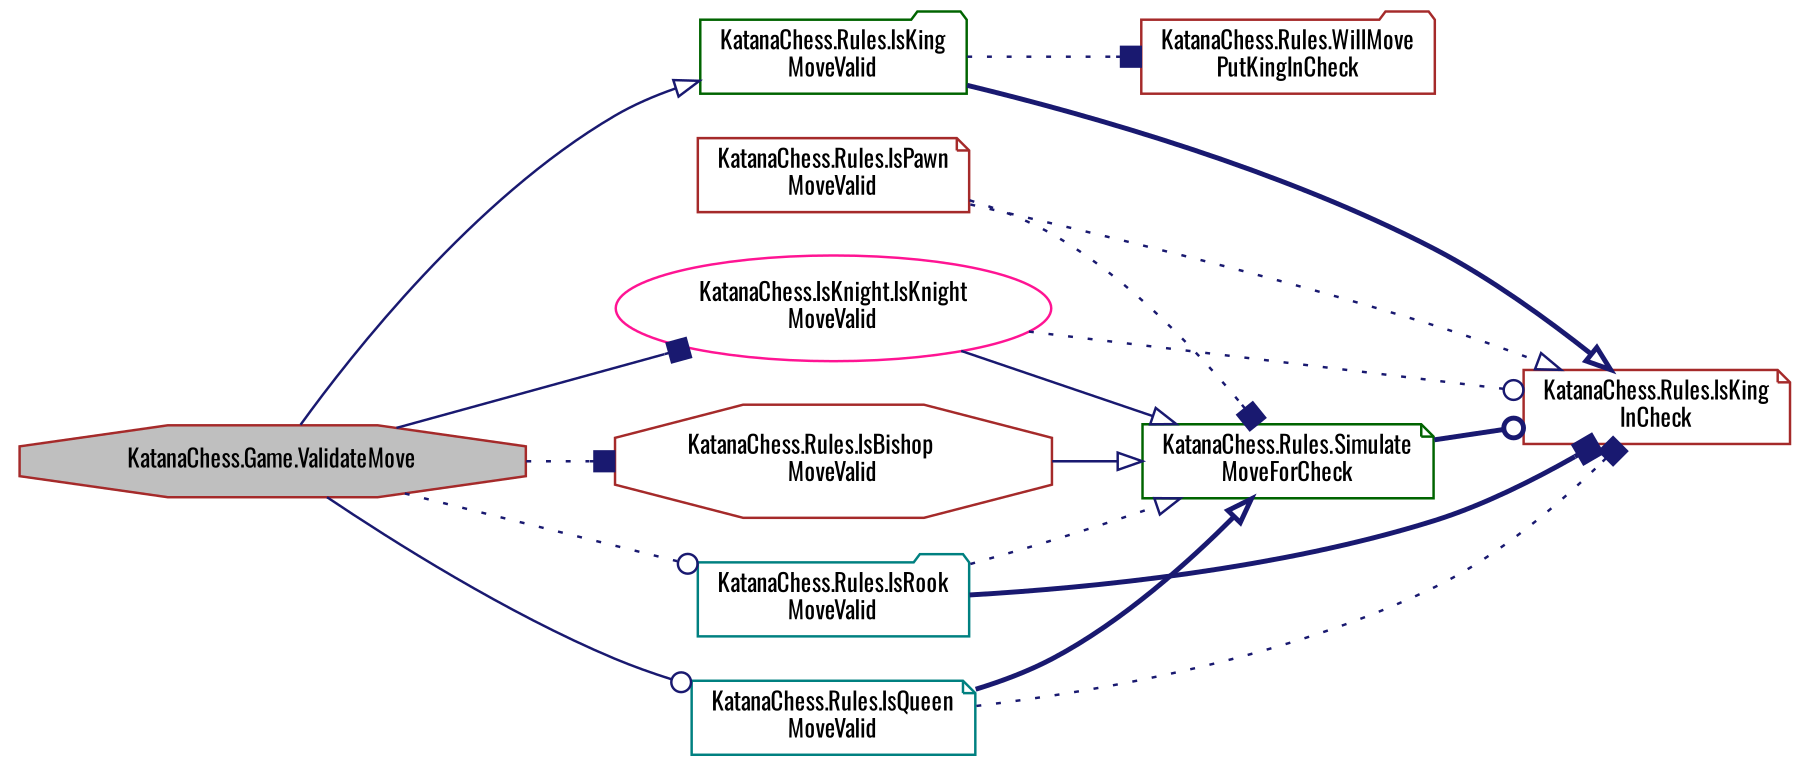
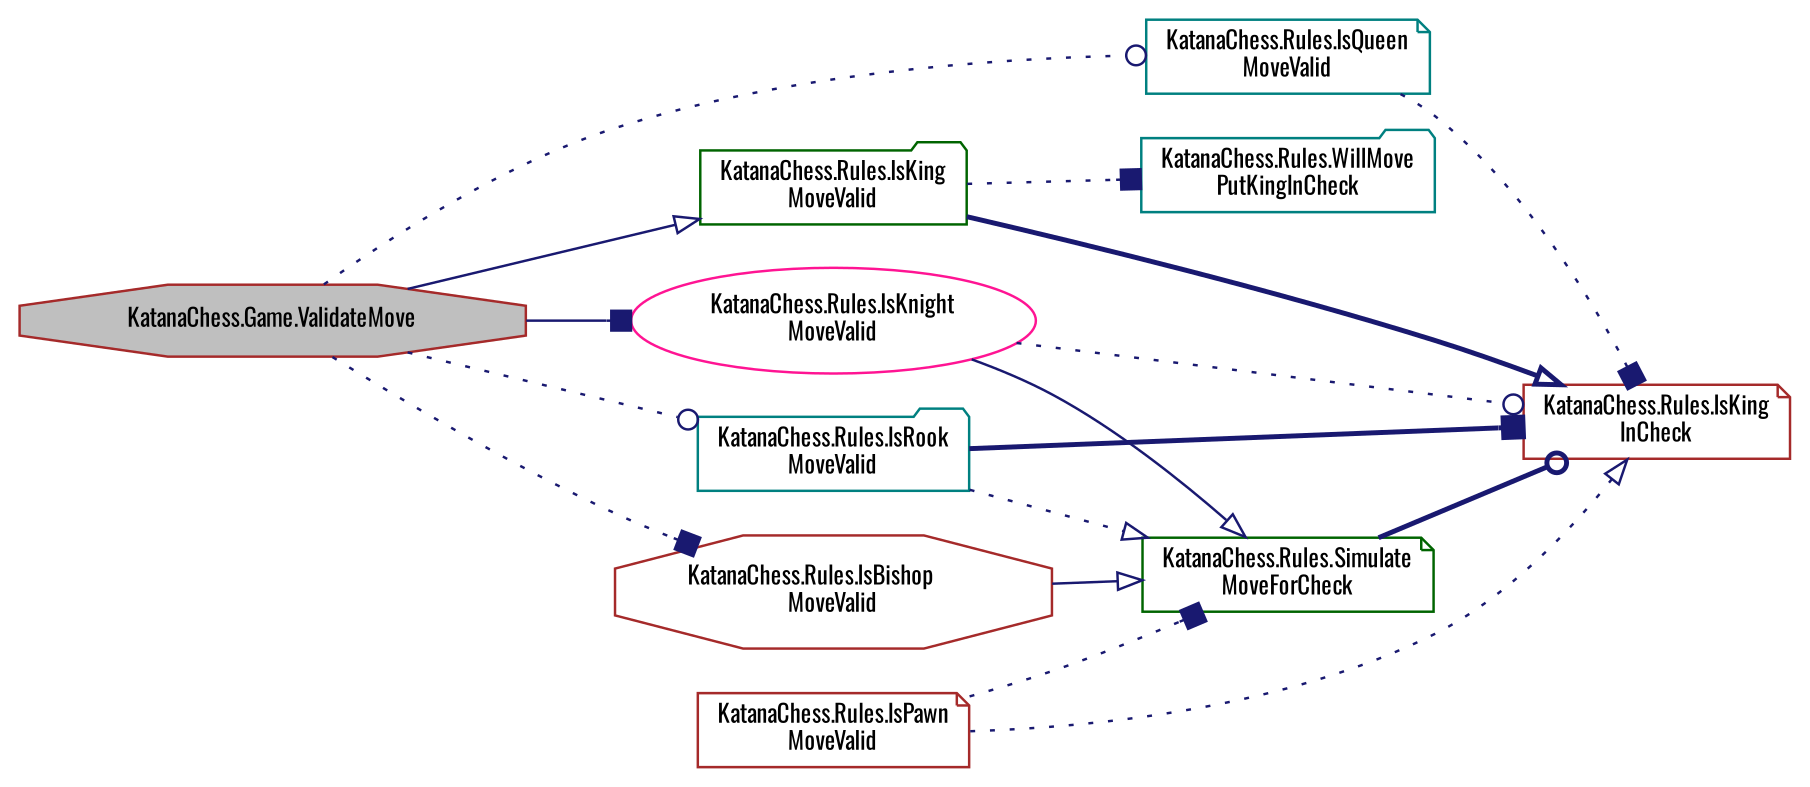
(1288, 57) -> (1288, 175)
(833, 308) -> (833, 321)
(493, 599) -> (705, 104)
(1115, 619) -> none
